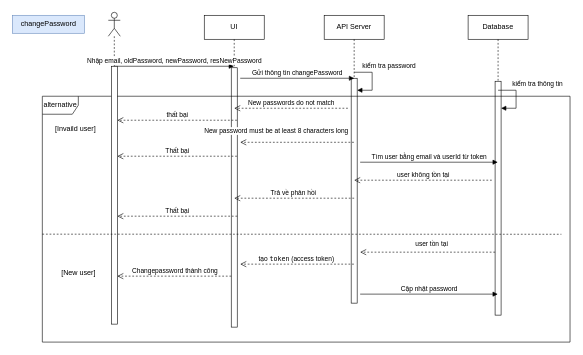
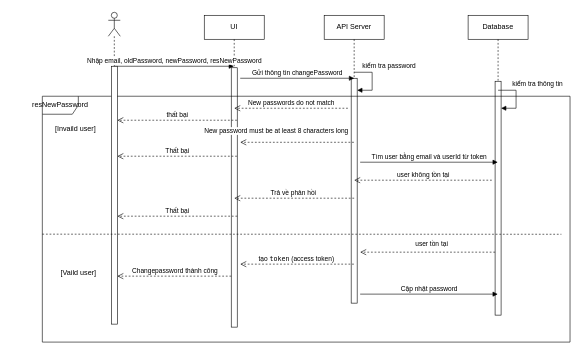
(48, 24) -> none
(60, 105) -> (60, 105)
(79, 273) -> (79, 273)
